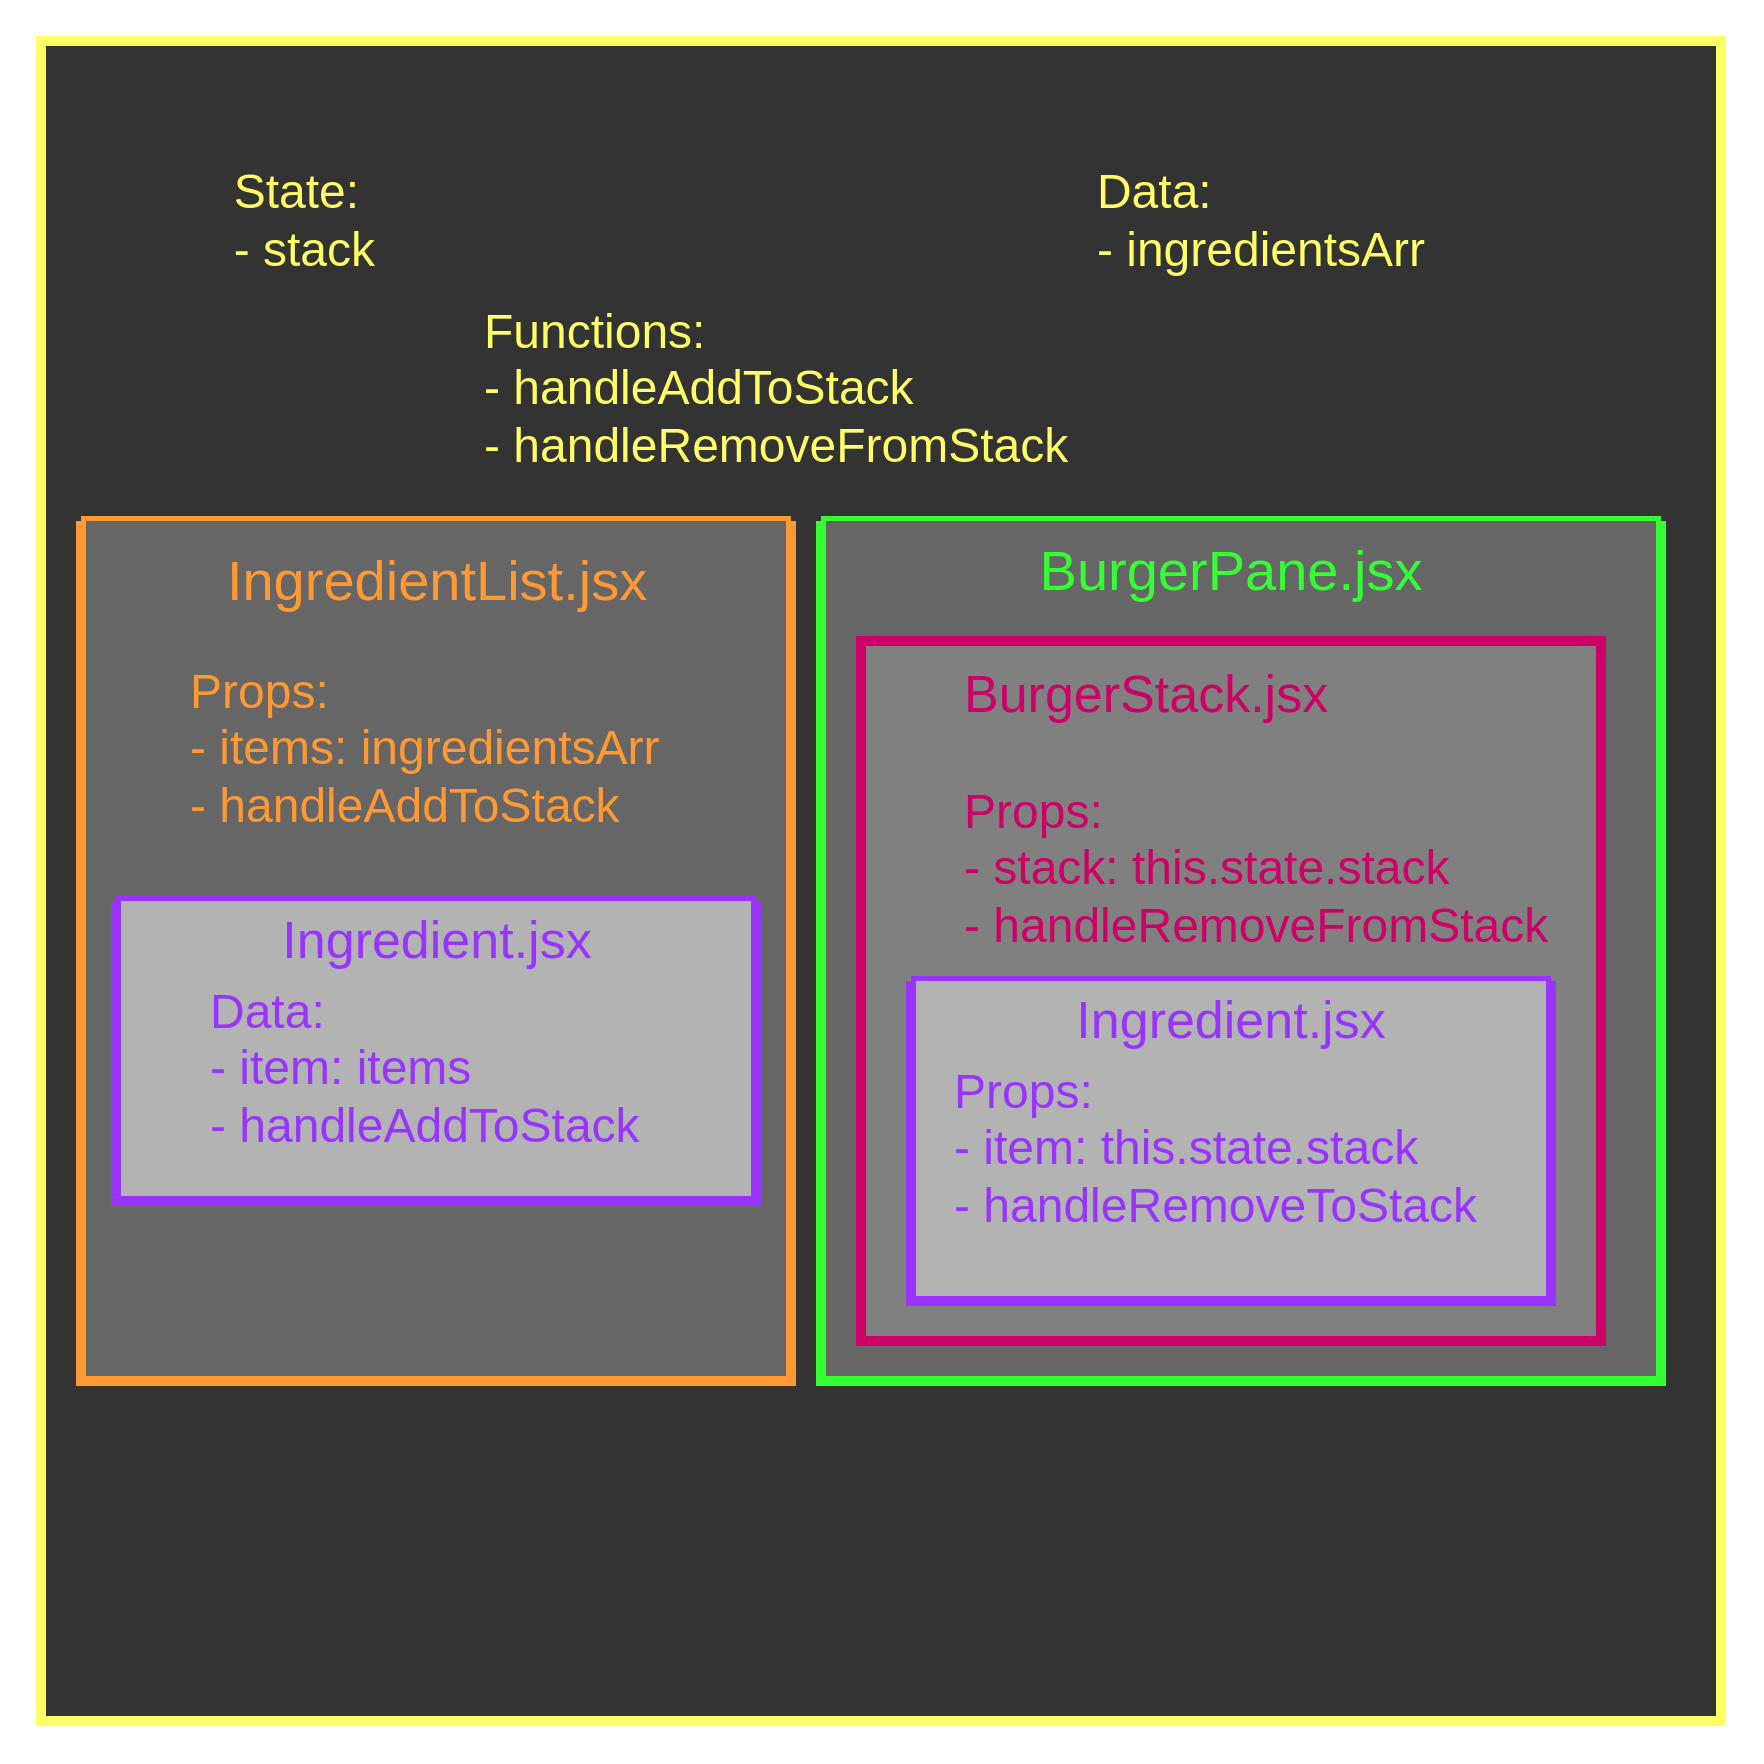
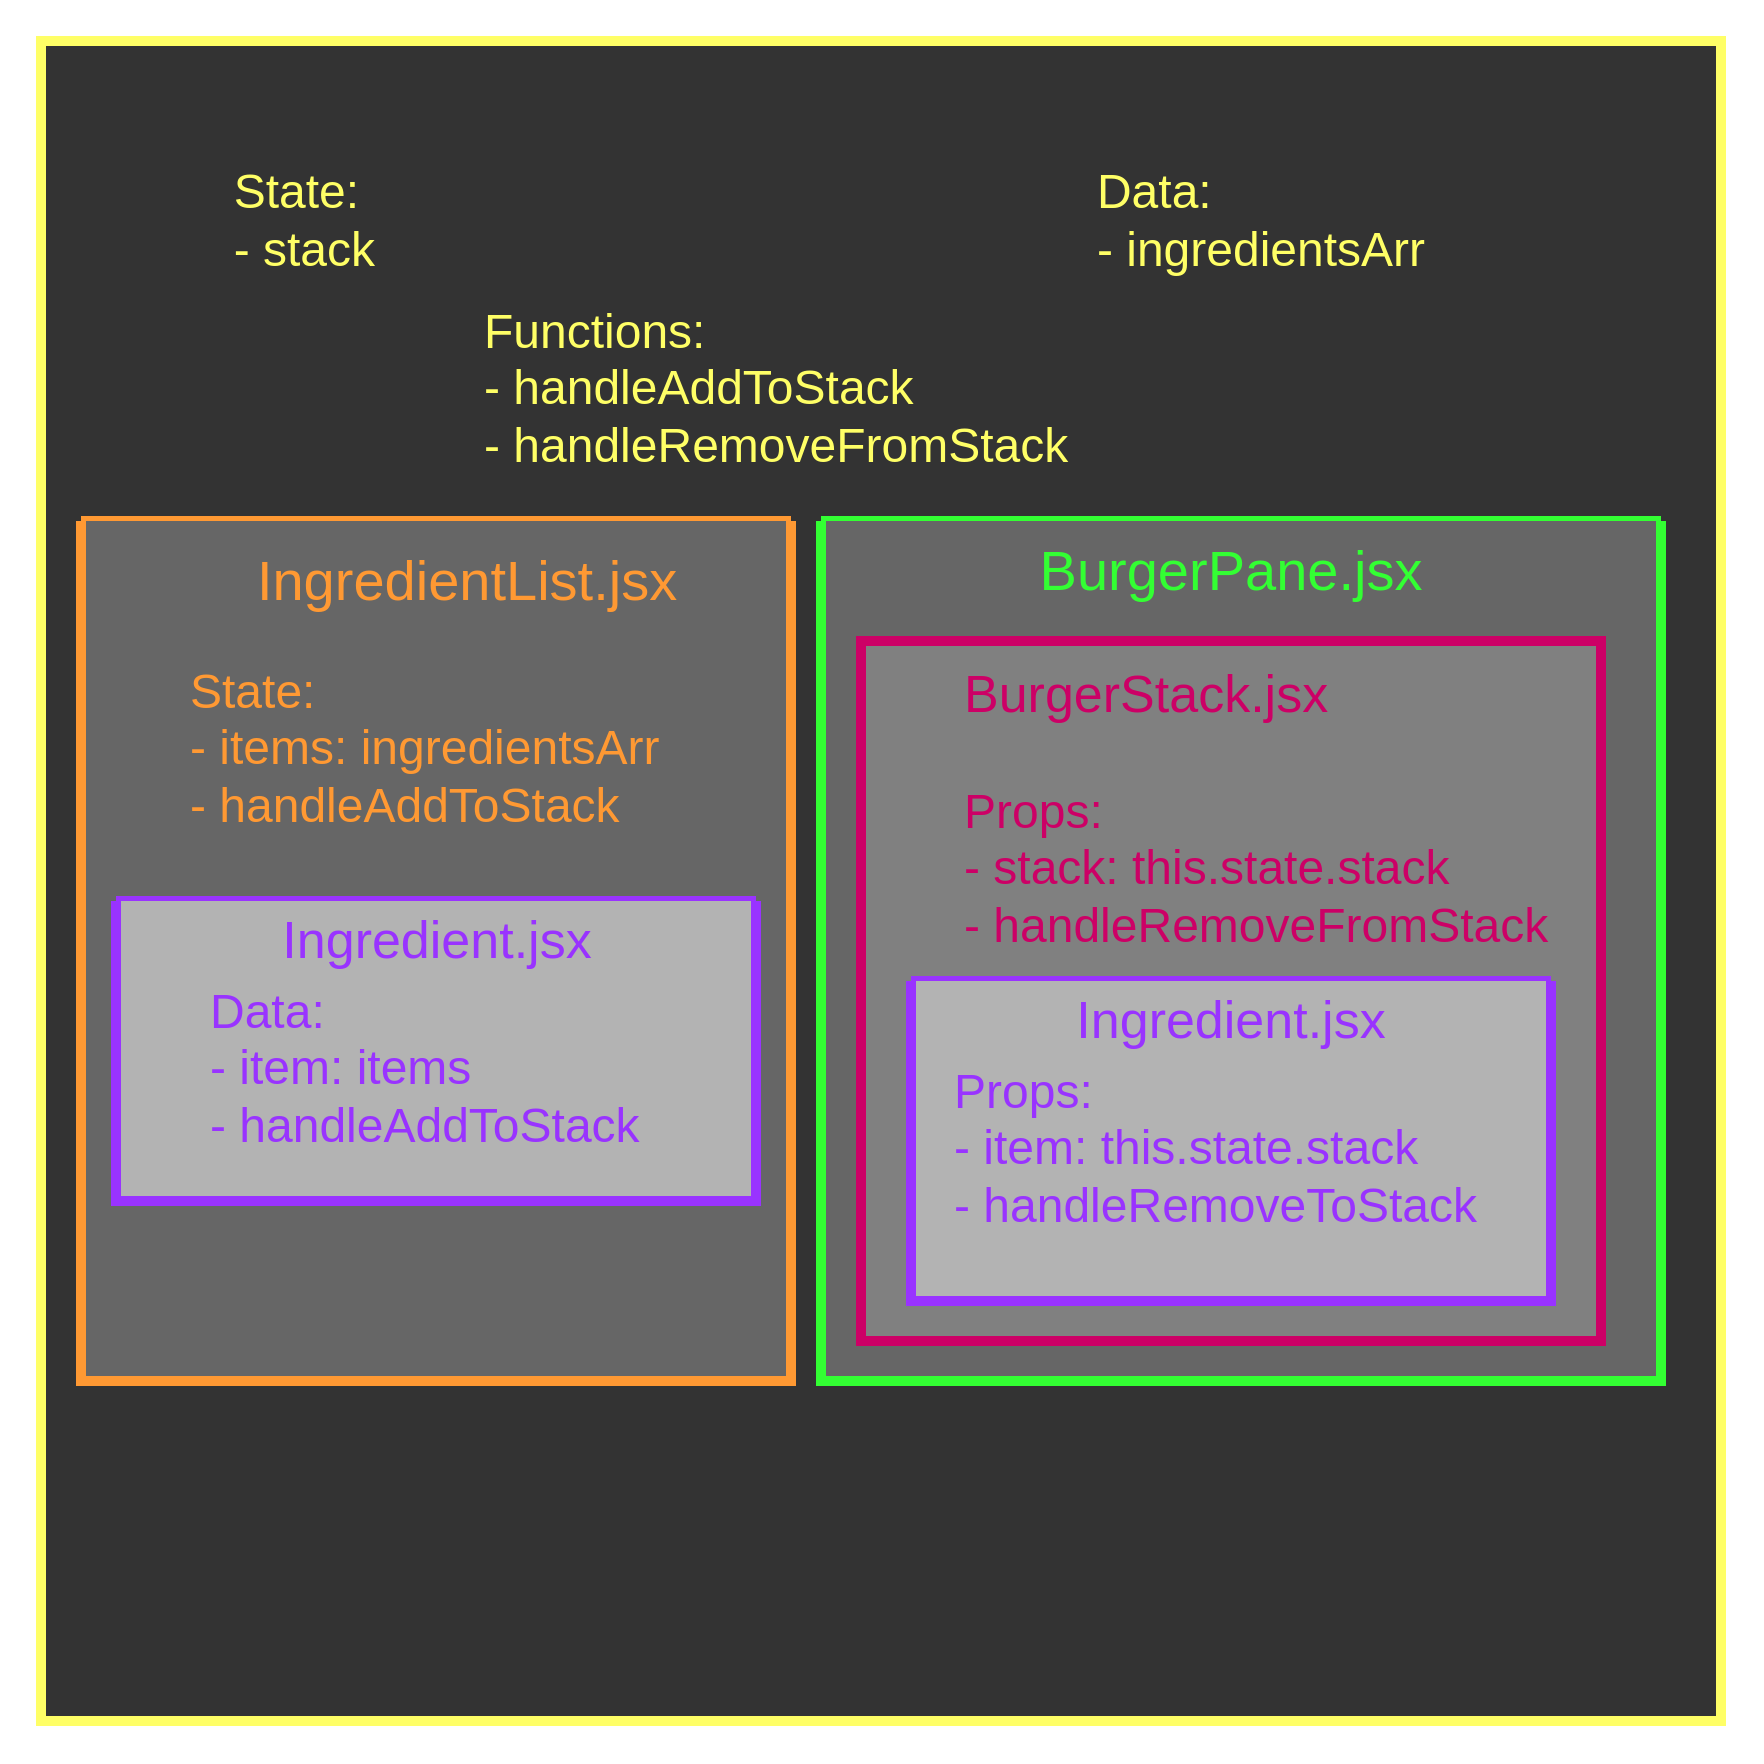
(436, 581) -> (466, 581)
(463, 749) -> (463, 749)
